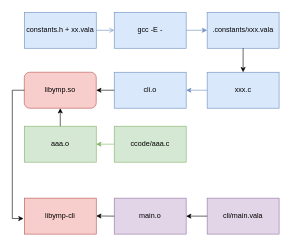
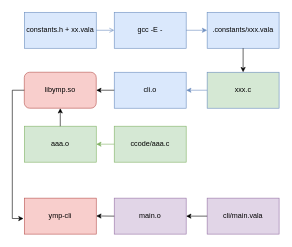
(243, 90) -> (243, 90)
(60, 216) -> (60, 216)
